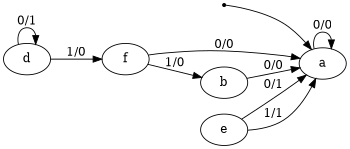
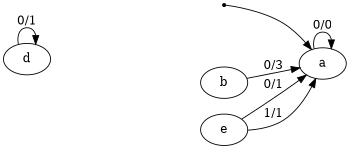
(126, 59) -> none
(273, 66) -> (273, 66)
